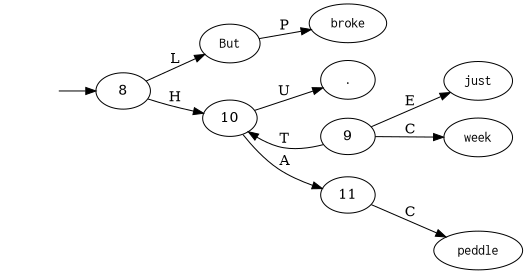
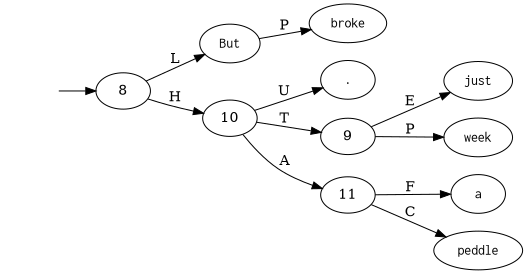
(410, 130) -> (410, 130)
(289, 148) -> (284, 126)
none -> (478, 194)
